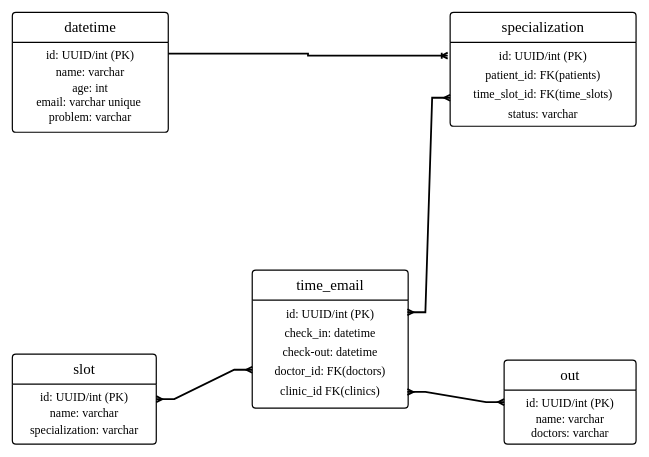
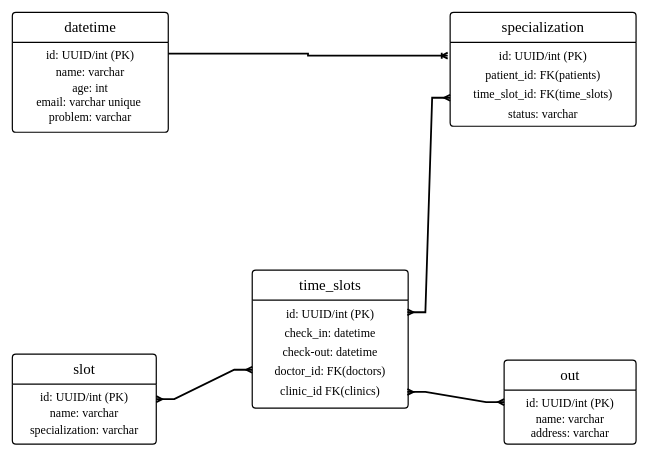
(330, 285) -> (330, 285)
(570, 407) -> (570, 407)
